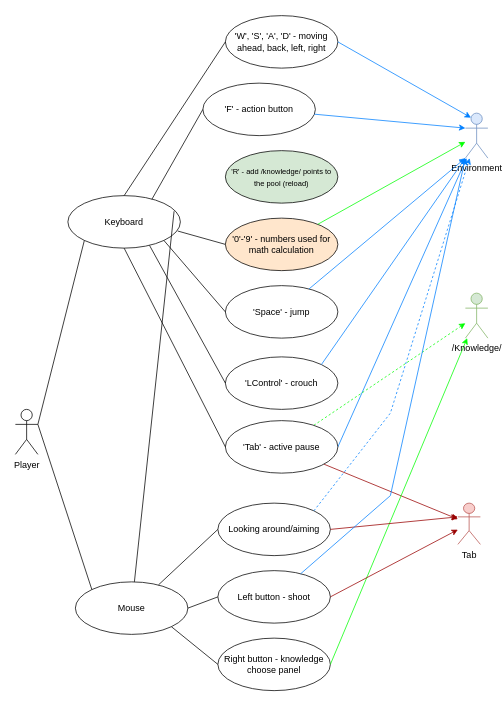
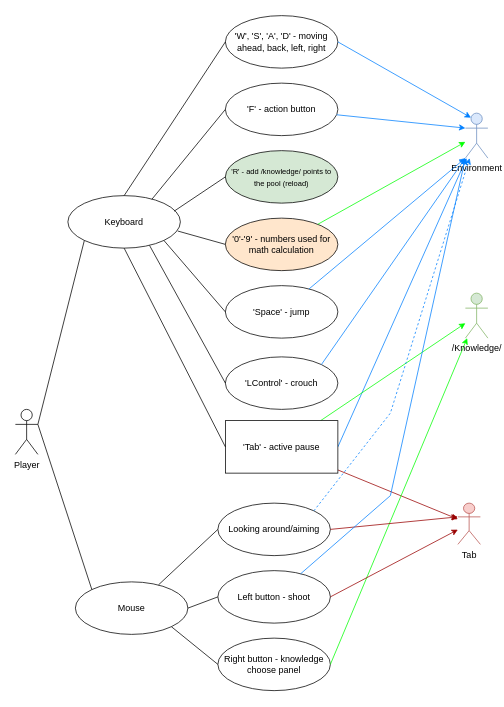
(259, 109) -> (282, 109)
(387, 376) -> (390, 374)
(154, 396) -> (199, 194)
(282, 447) -> (282, 447)
